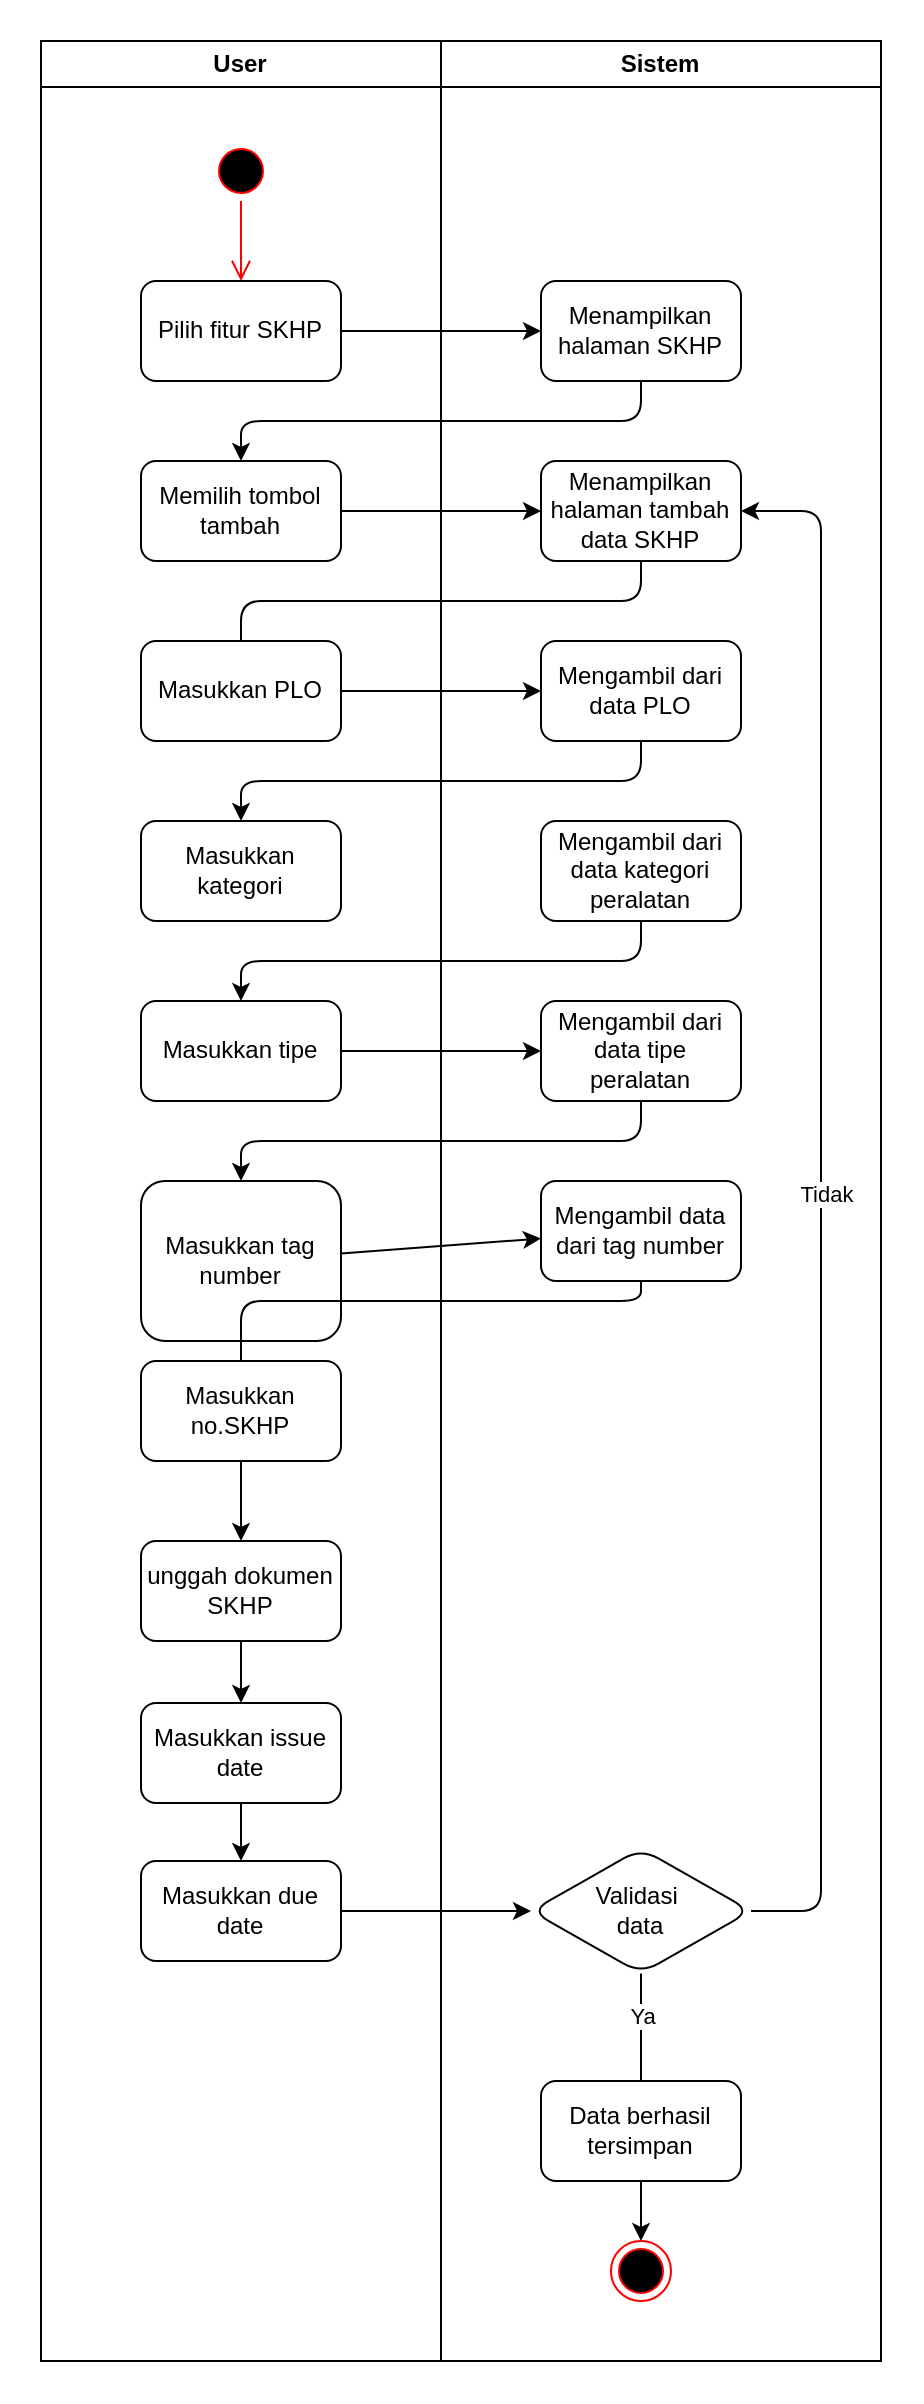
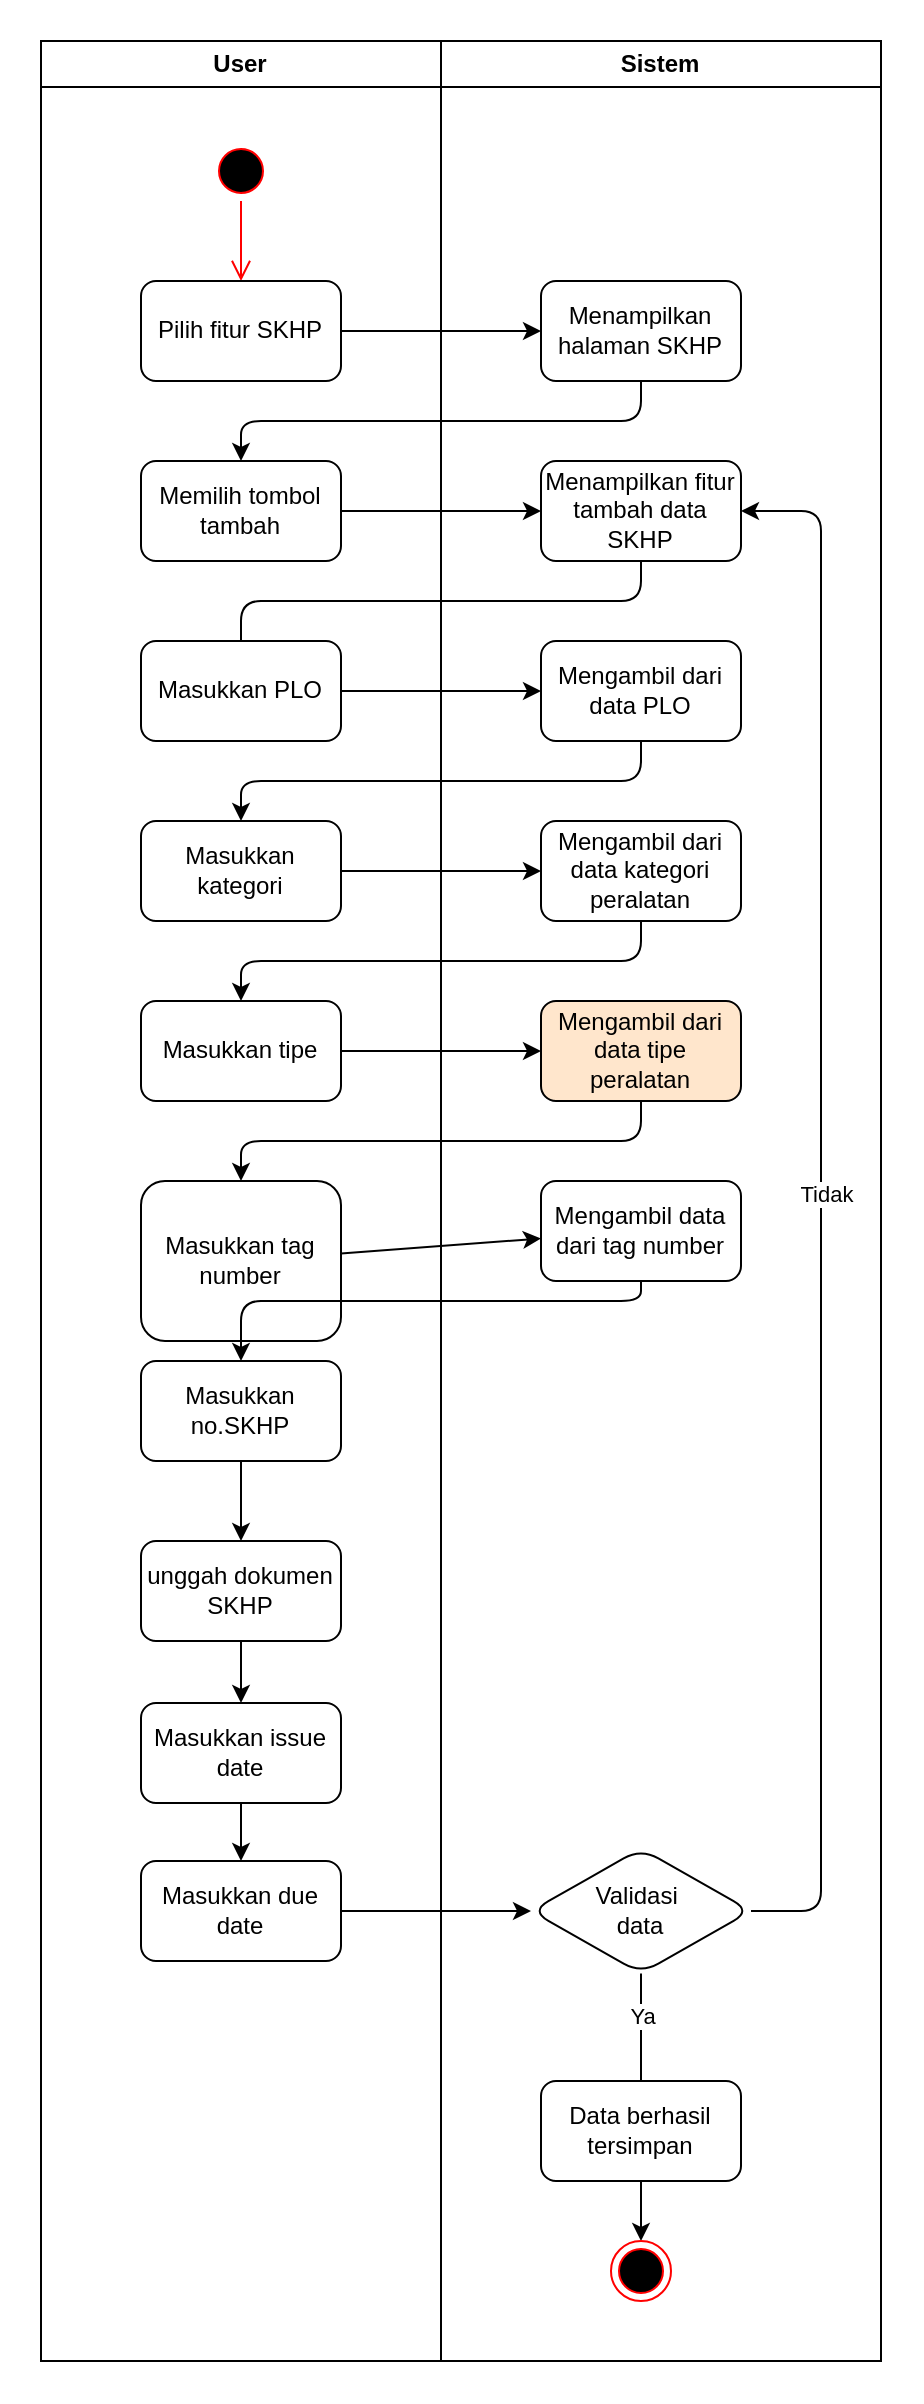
(641, 511) -> (641, 511)
none -> (389, 871)
(641, 1051) -> (641, 1051)
(241, 1351) -> (241, 1346)
